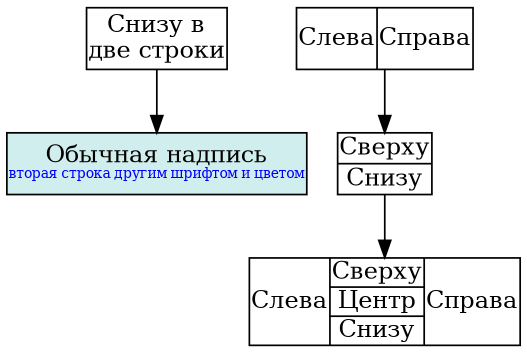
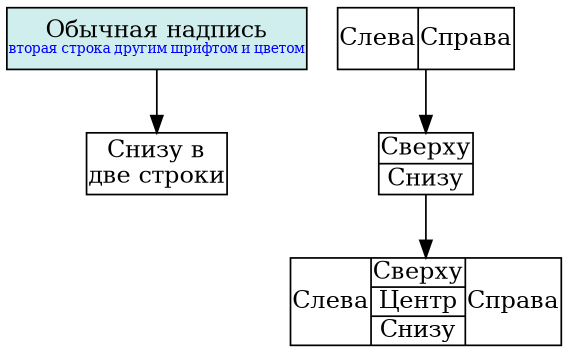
(157, 93) -> (157, 93)
